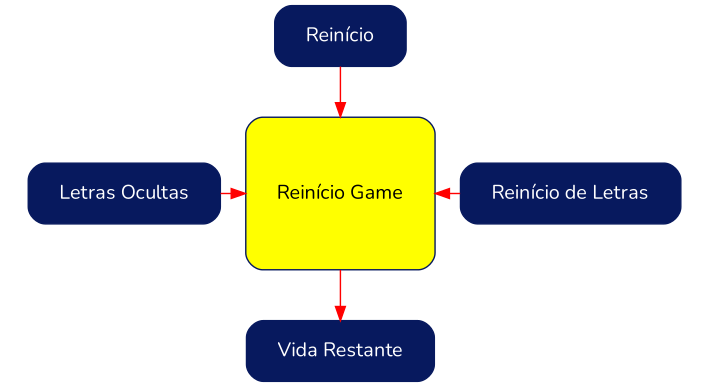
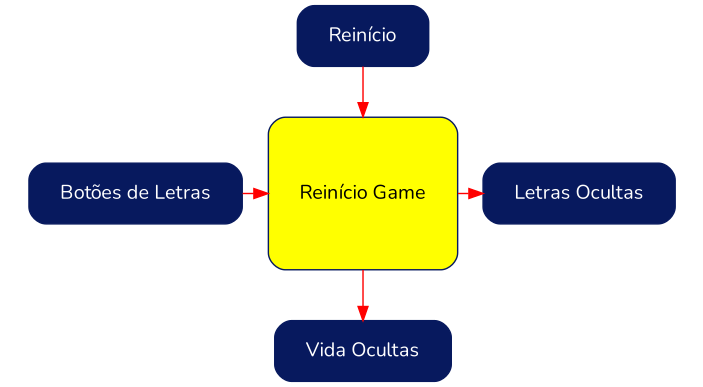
(226, 194) -> (463, 194)
(571, 194) -> (136, 194)
(340, 351) -> (363, 351)
